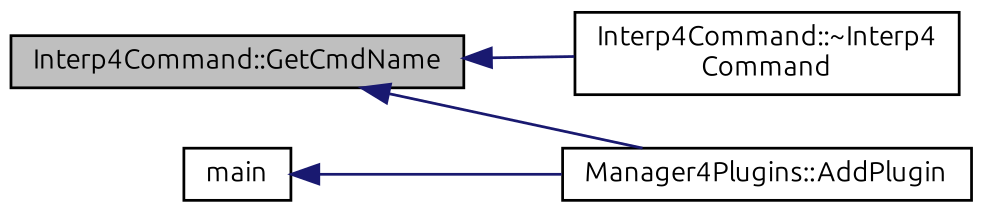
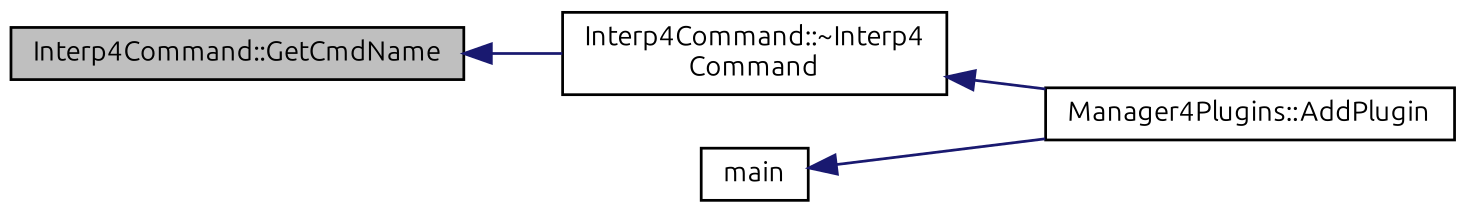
(516, 121) -> (1010, 85)
